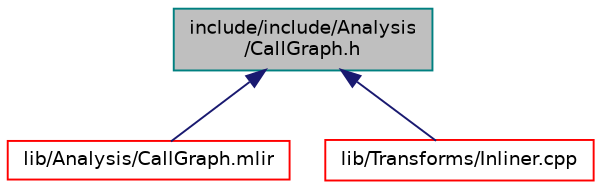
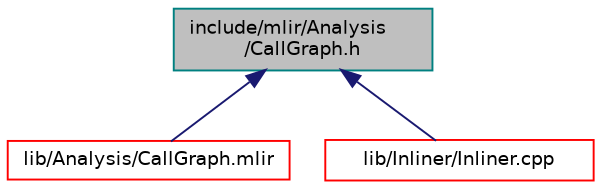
(303, 40) -> (303, 40)
(459, 160) -> (459, 160)
